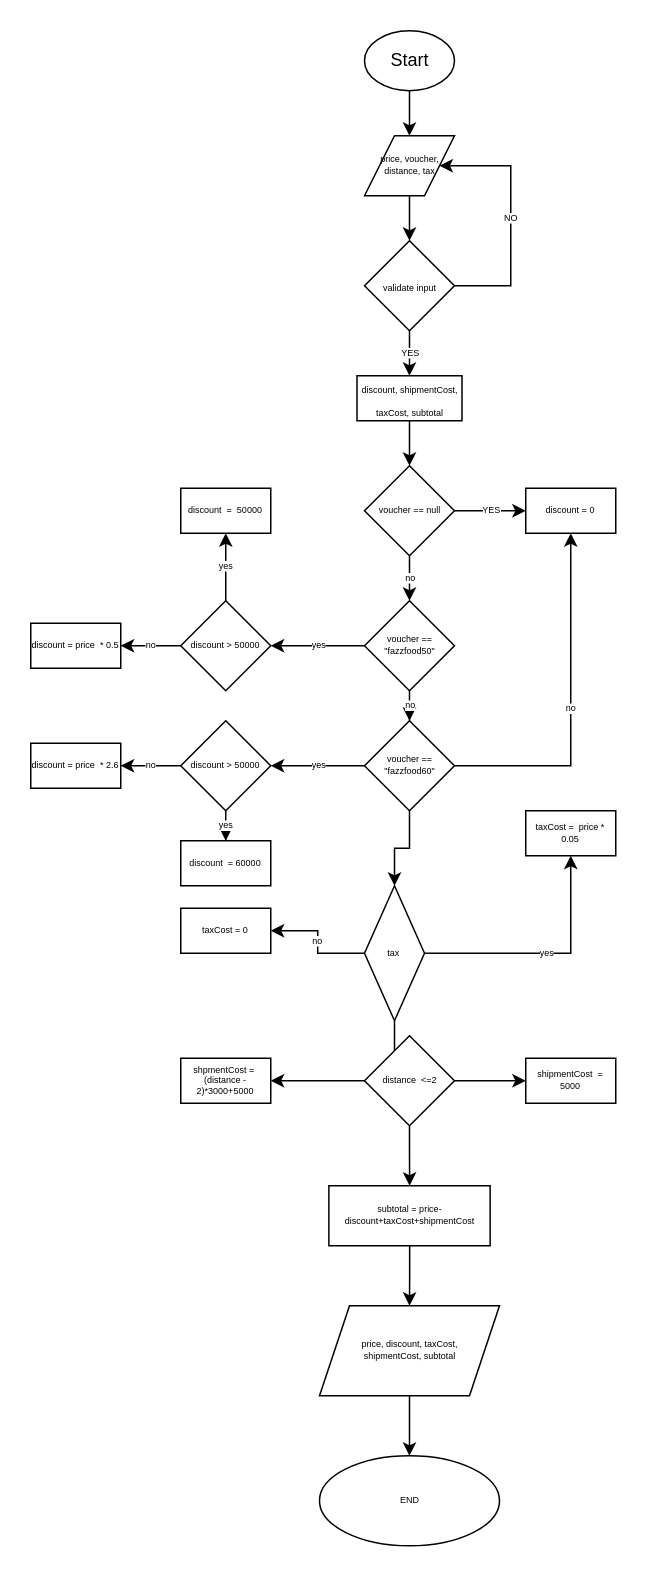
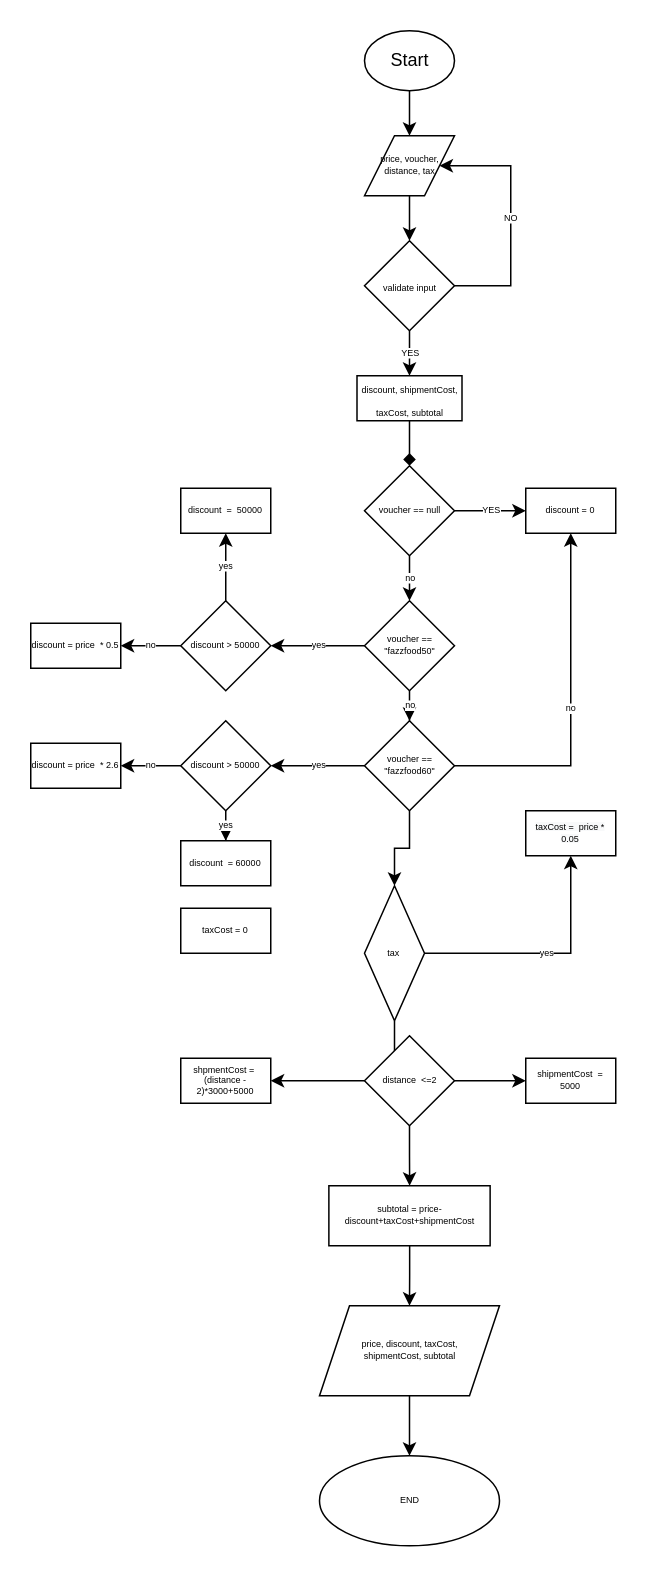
(410, 454) -> (410, 453)
(318, 947) -> none
